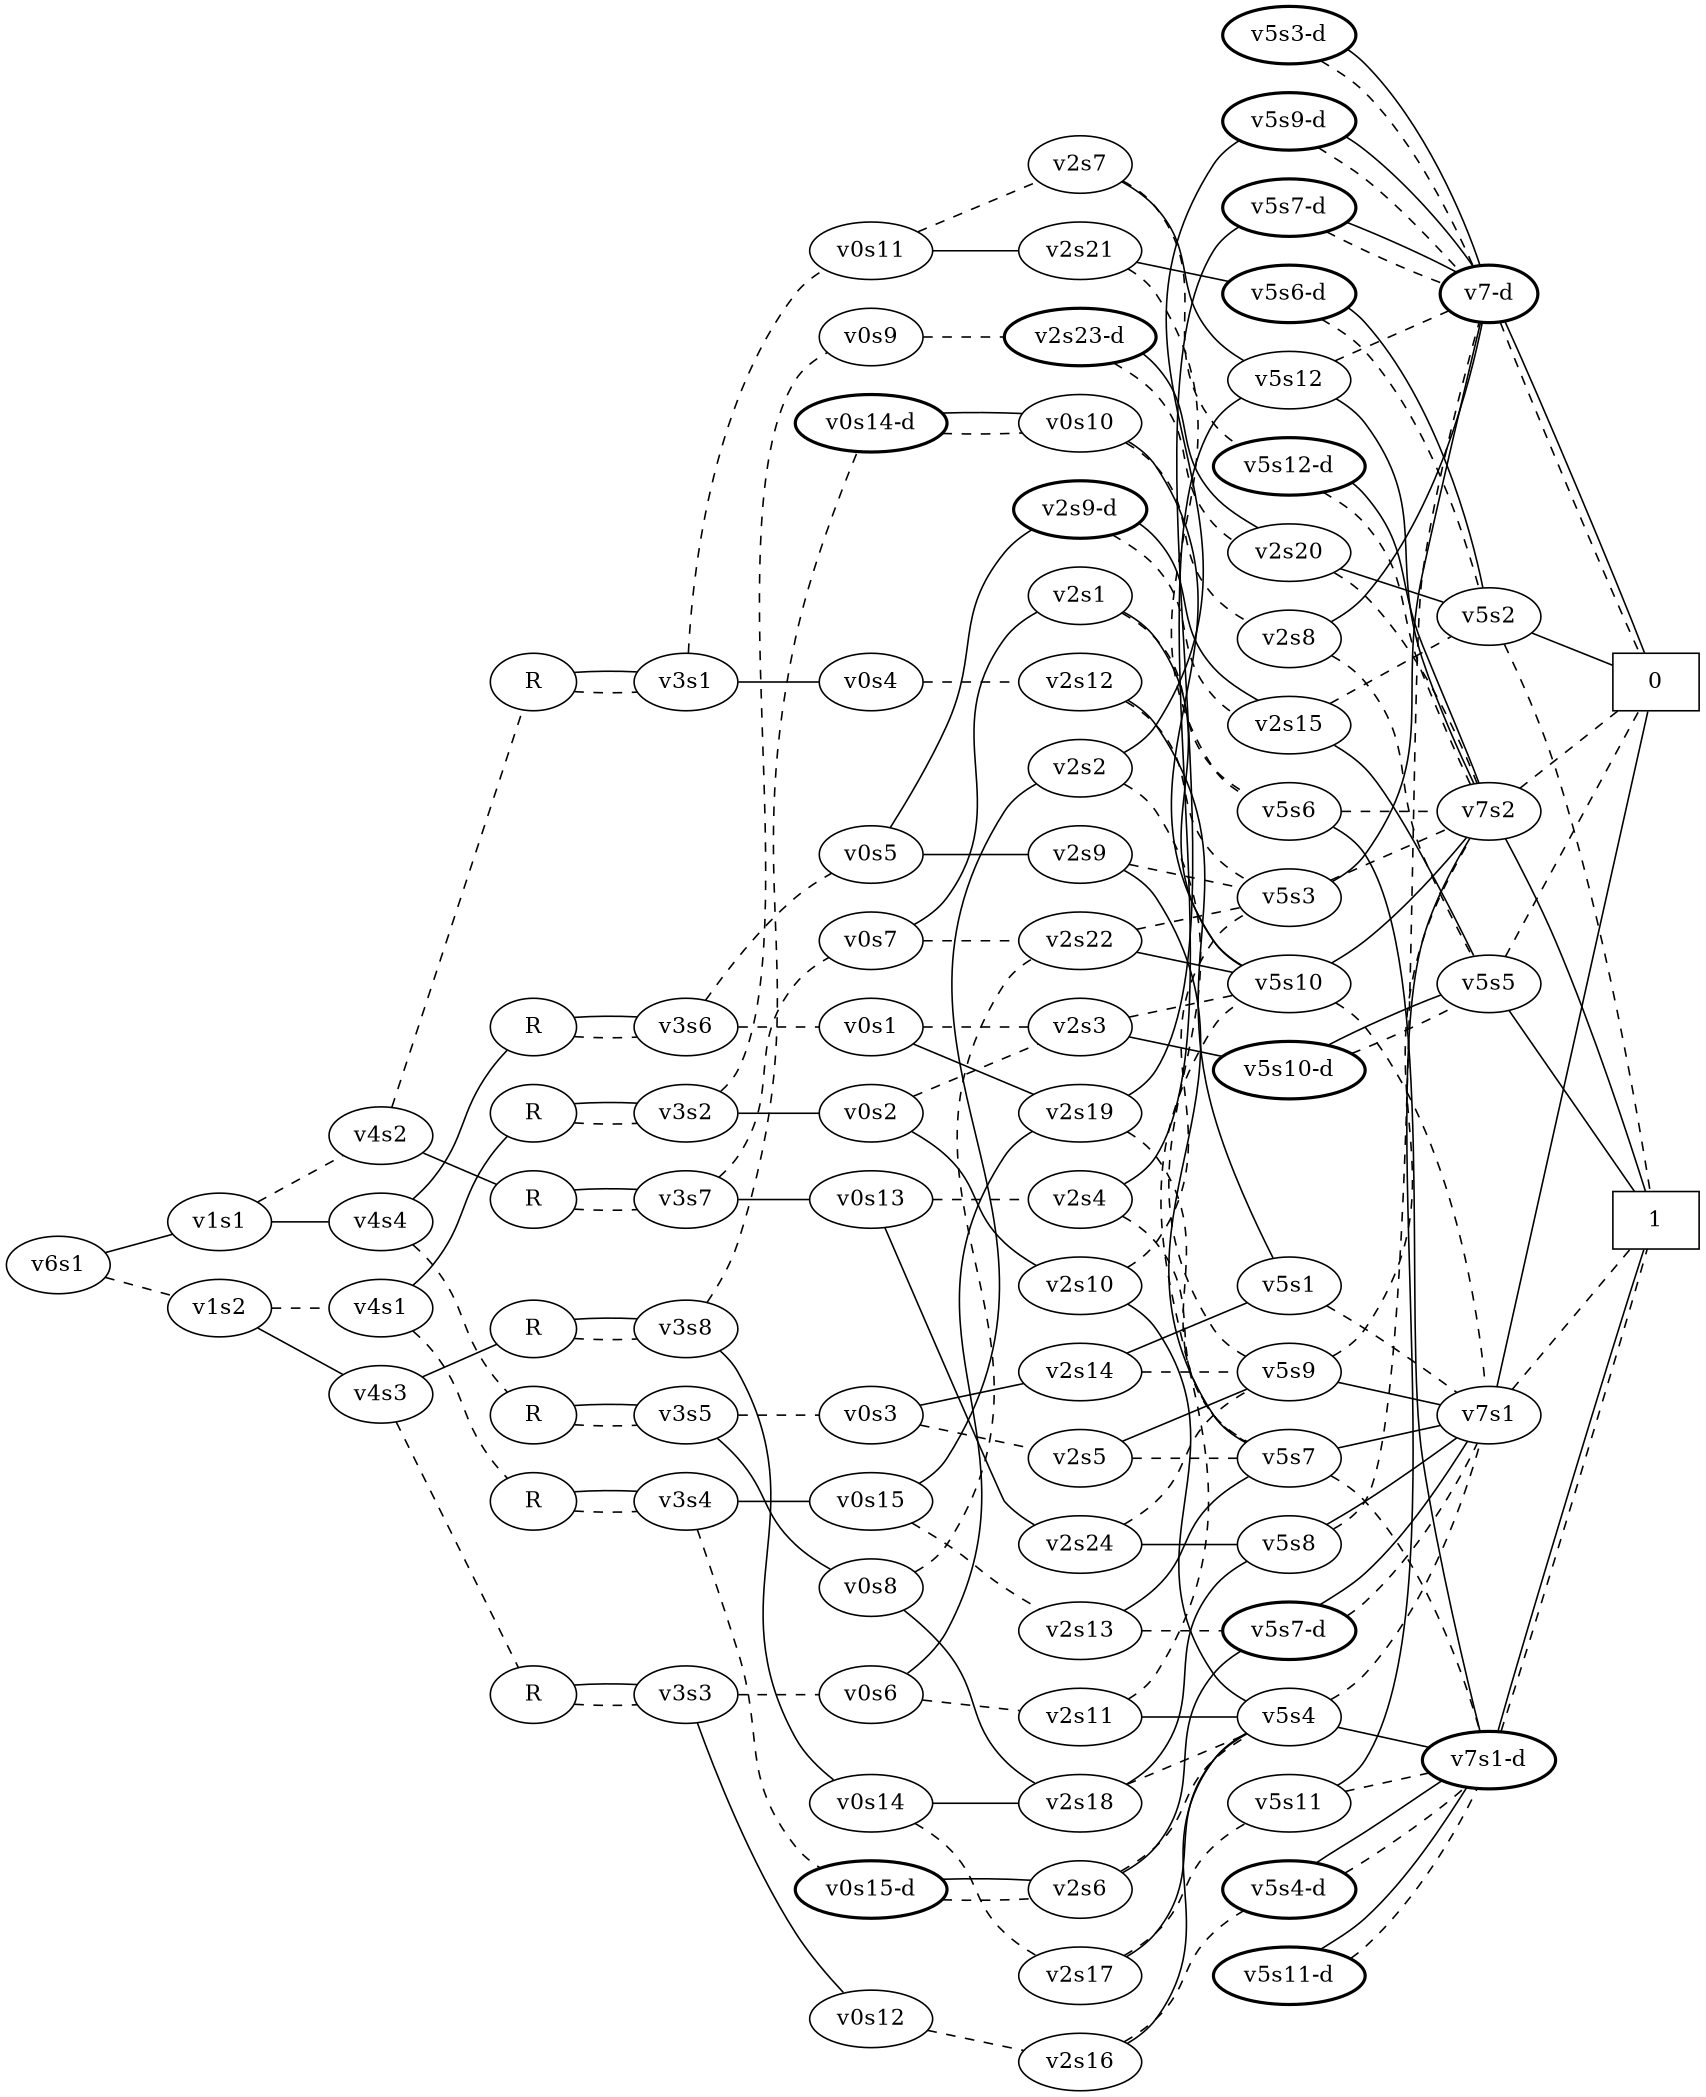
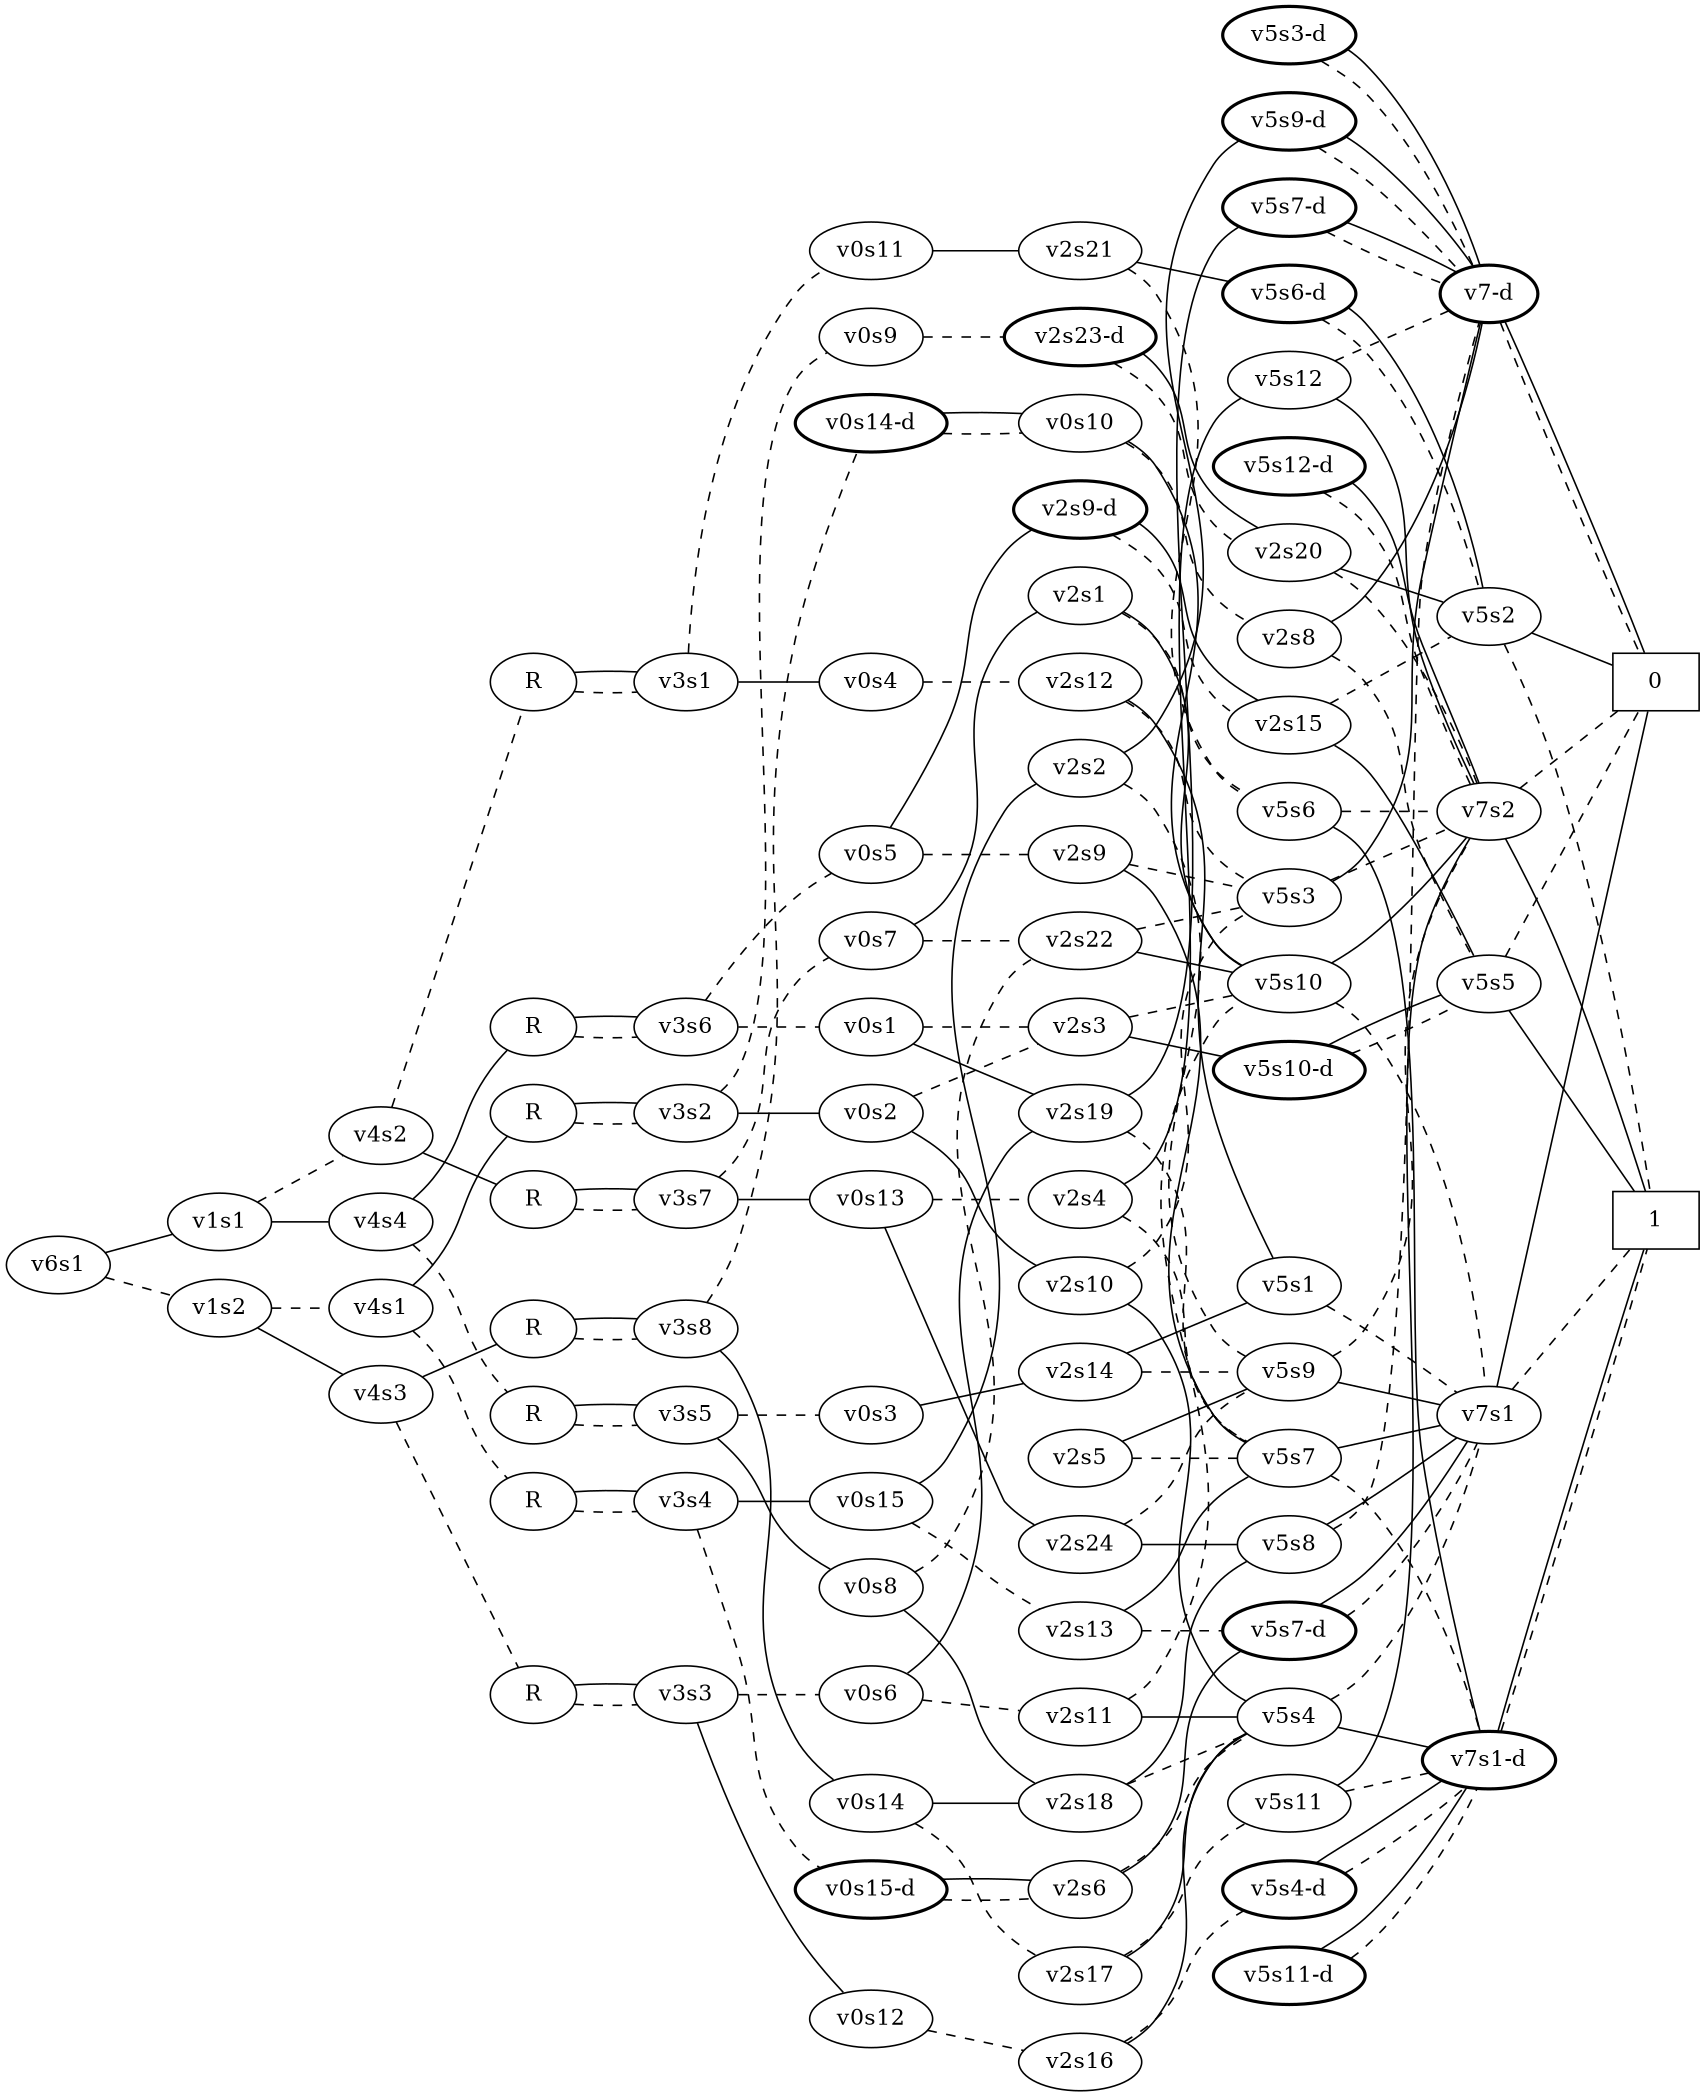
(1080, 165) -> none
(957, 855) -> (957, 855)
(998, 1441) -> none
